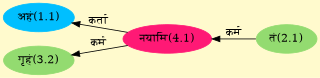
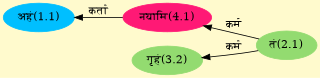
(104, 50) -> (234, 54)
